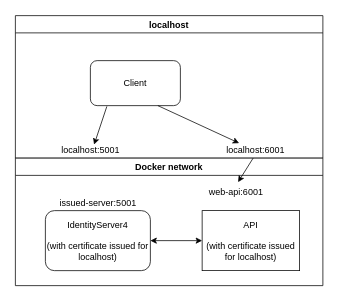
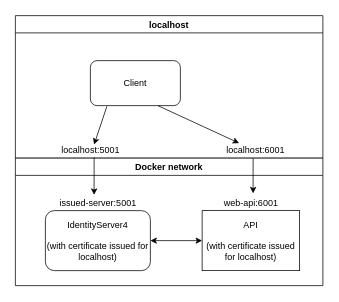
none -> (94, 188)
(236, 192) -> (251, 203)
